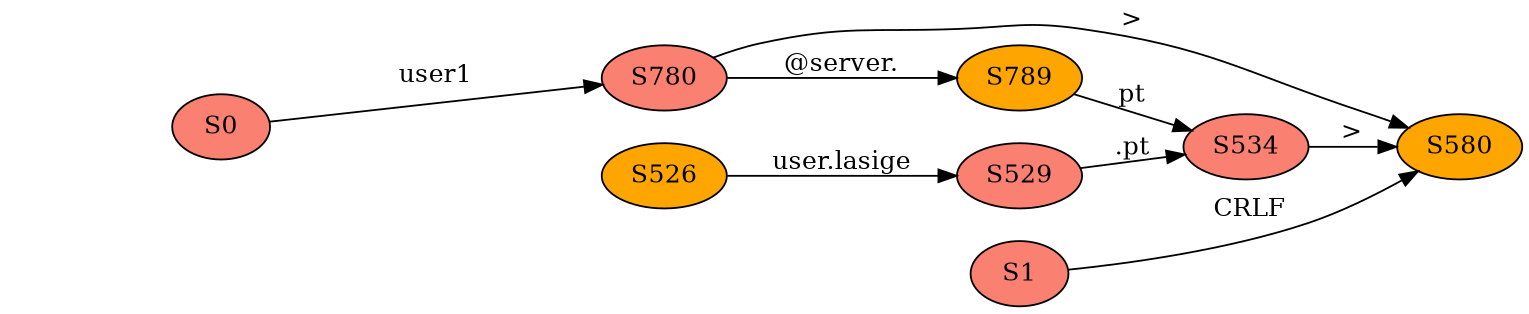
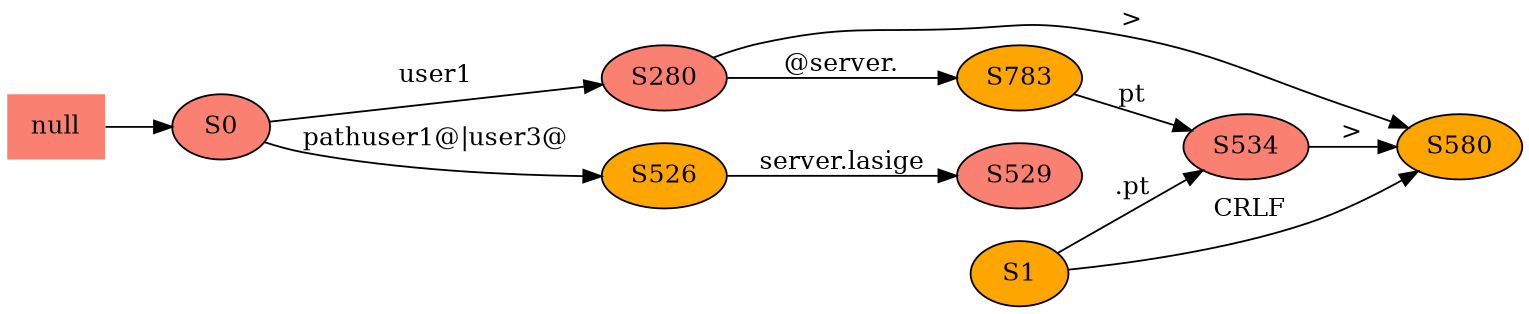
(664, 78) -> (664, 78)
(1020, 78) -> (1020, 78)
none -> (56, 127)
(842, 162) -> (842, 162)
(1124, 163) -> (1122, 216)
none -> (423, 168)
(1020, 274) -> (1020, 274)
